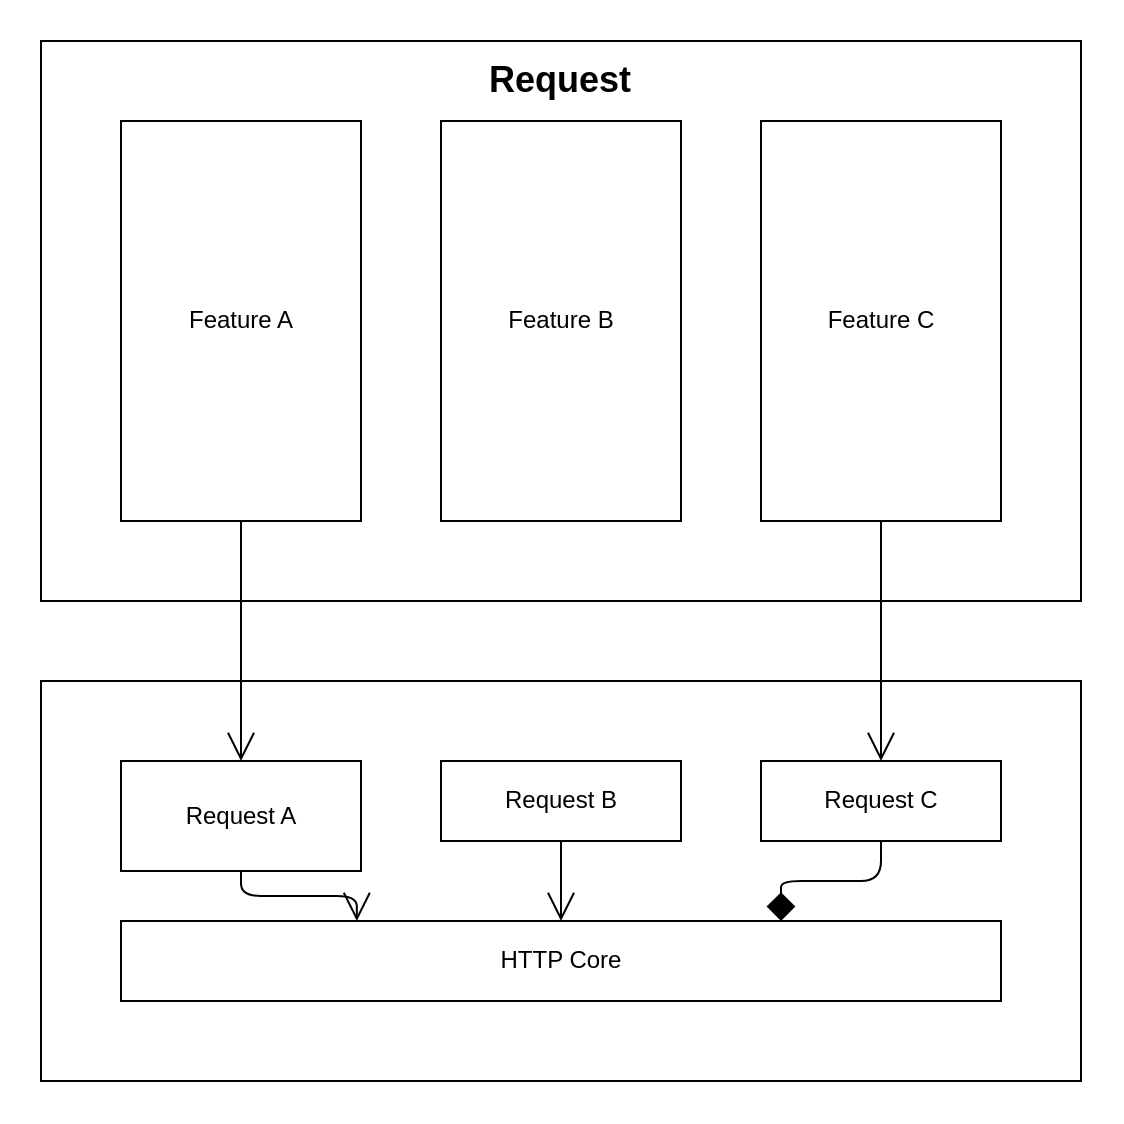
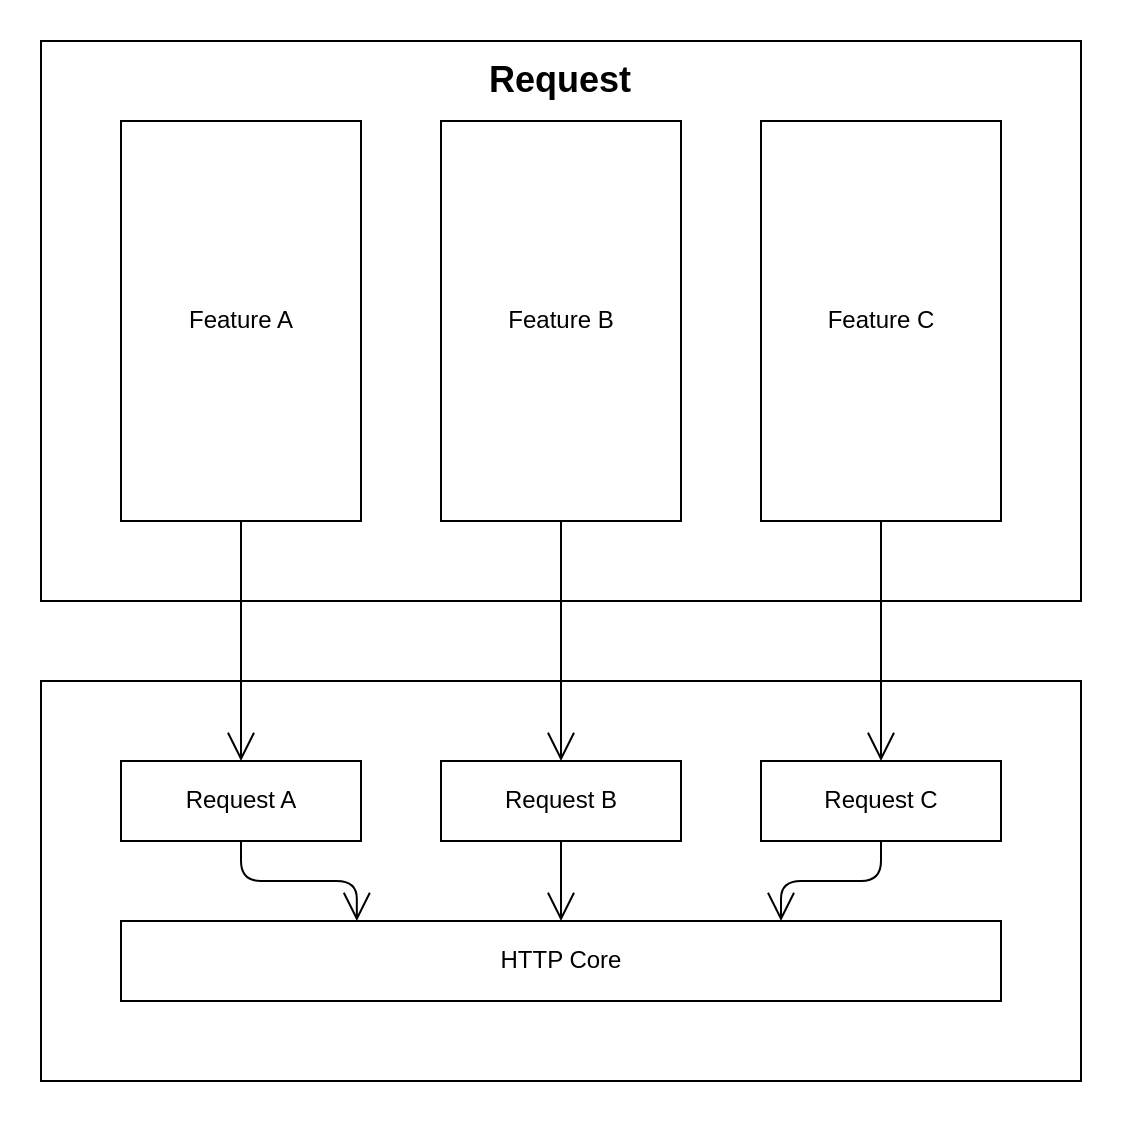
none -> (561, 638)
(241, 816) -> (241, 801)
(784, 883) -> (781, 897)
